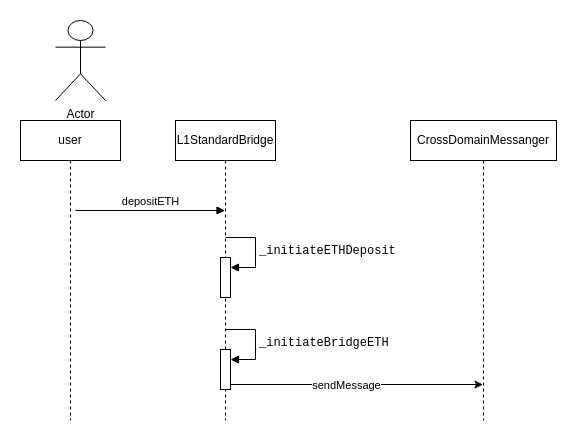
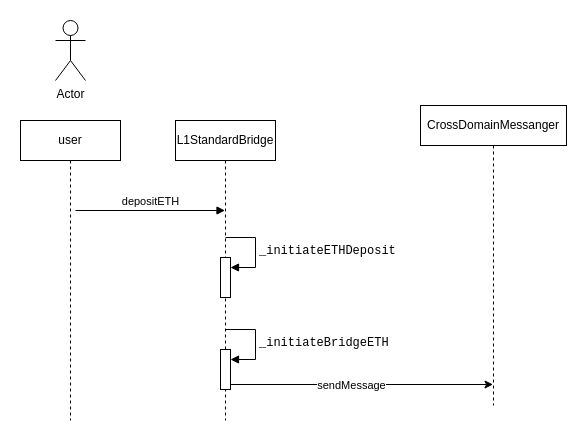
(81, 61) -> (71, 51)
(484, 271) -> (494, 256)
